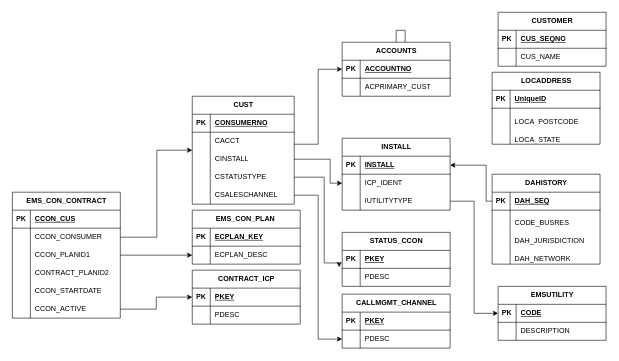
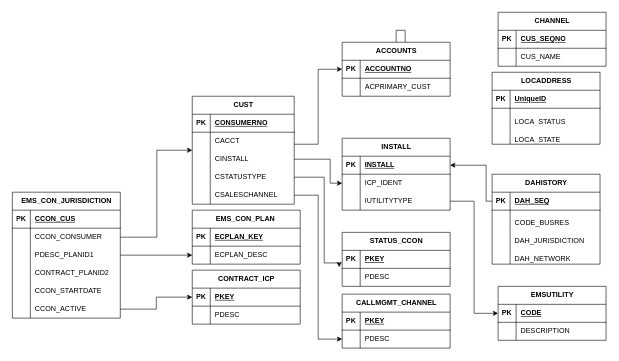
(553, 21) -> (553, 21)
(541, 117) -> (537, 117)
(67, 201) -> (67, 201)
(59, 255) -> (61, 255)
